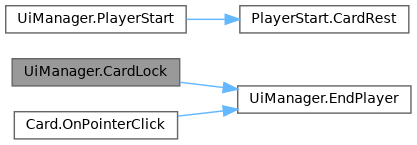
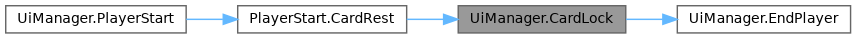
none -> (425, 19)
(96, 125) -> none
